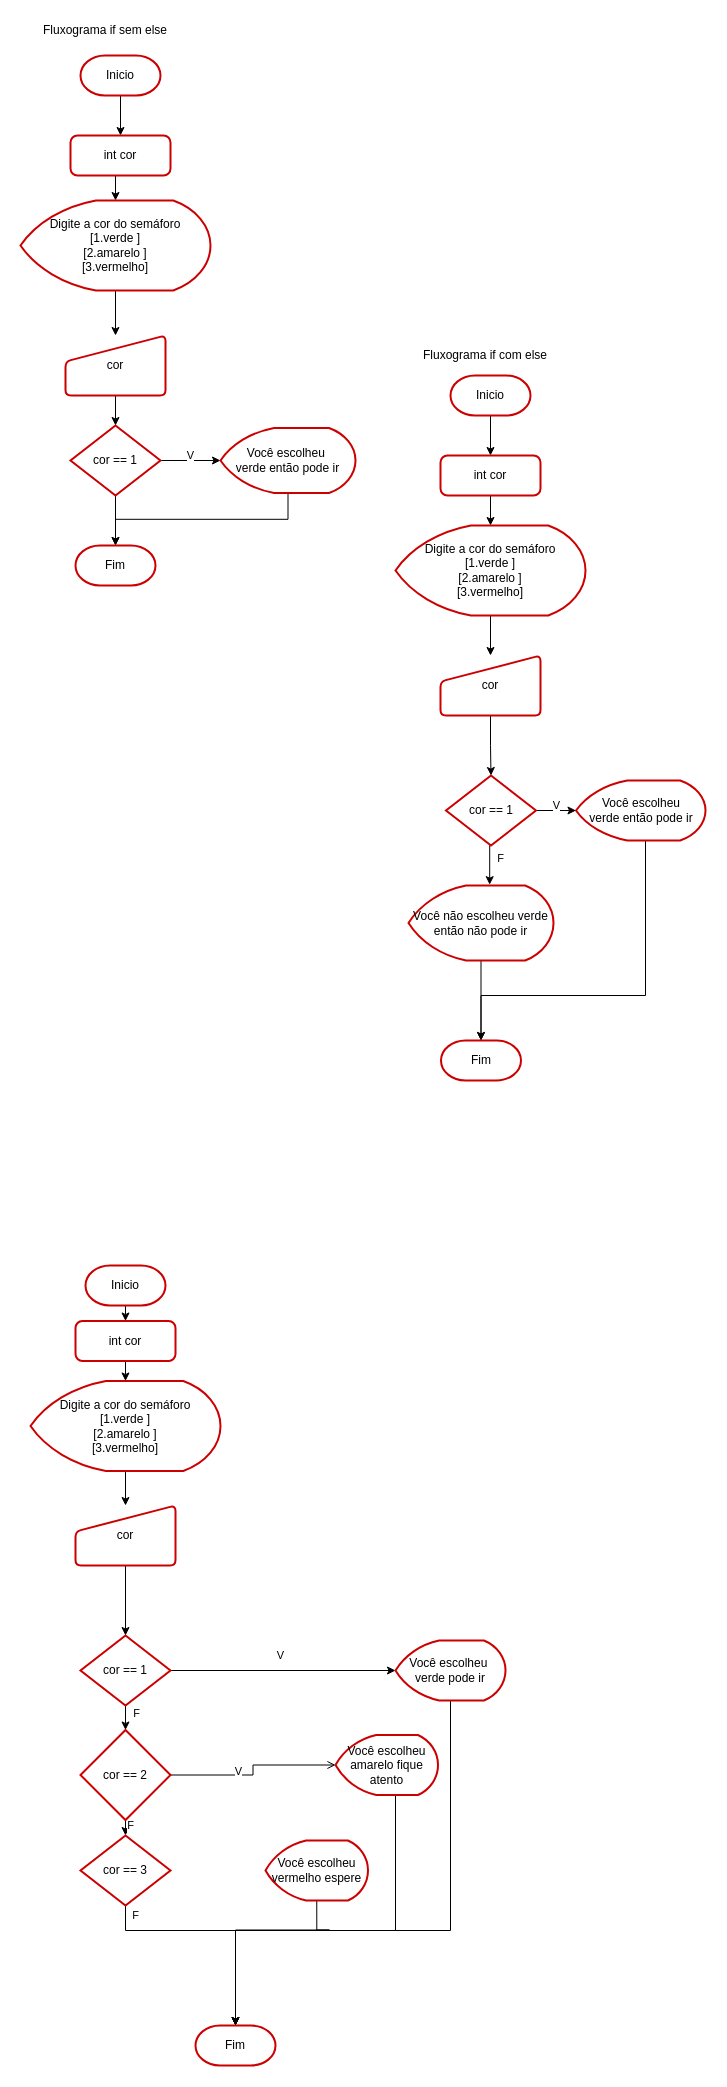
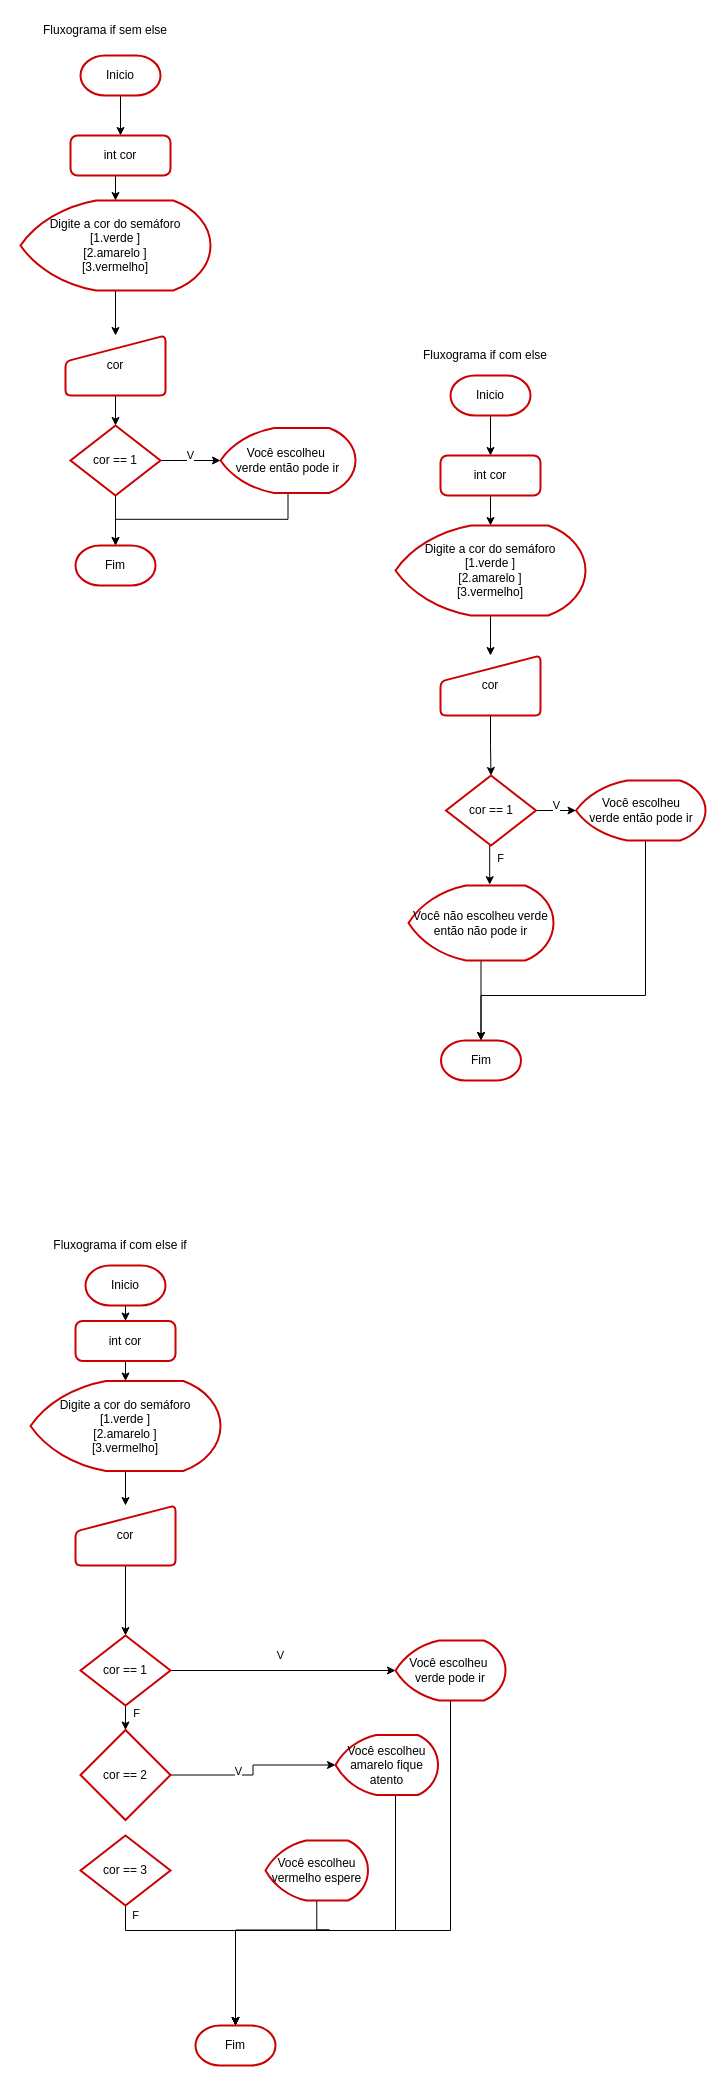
none -> (121, 1246)
(328, 1765) -> (327, 1765)
(126, 1824) -> none
